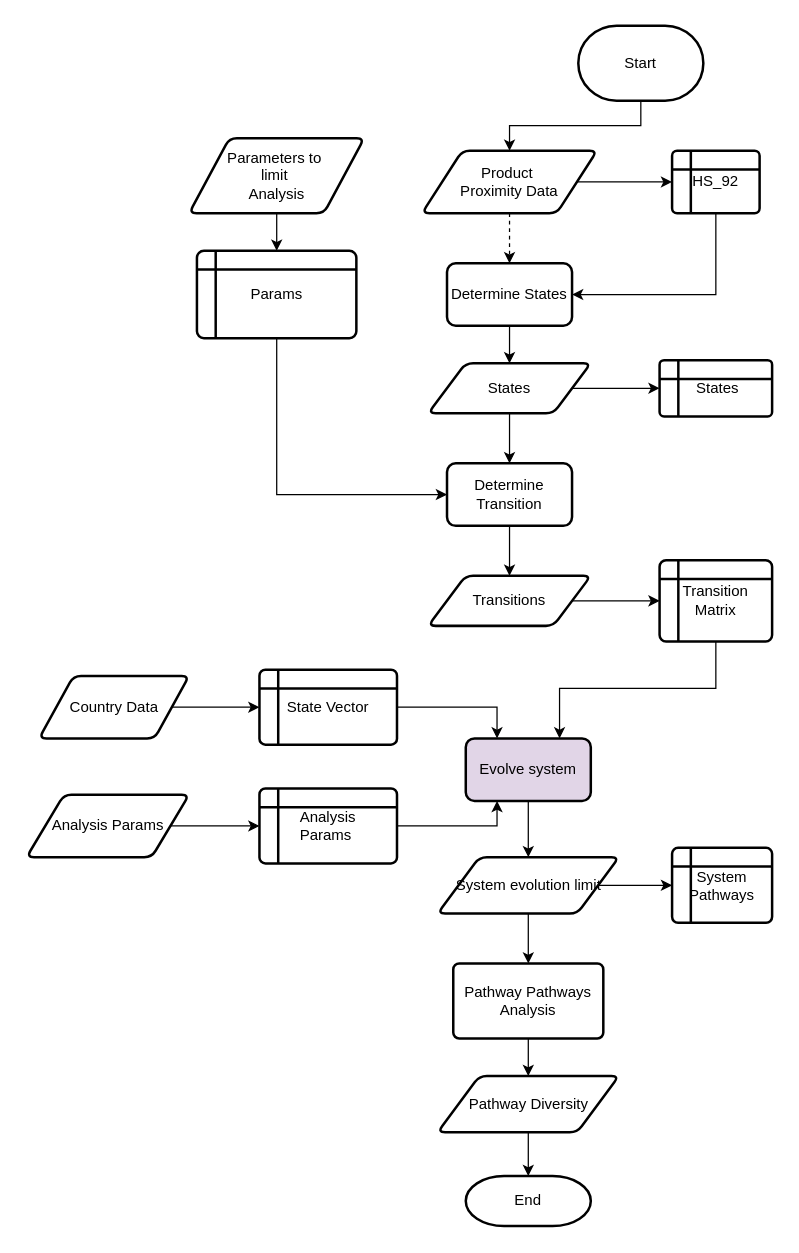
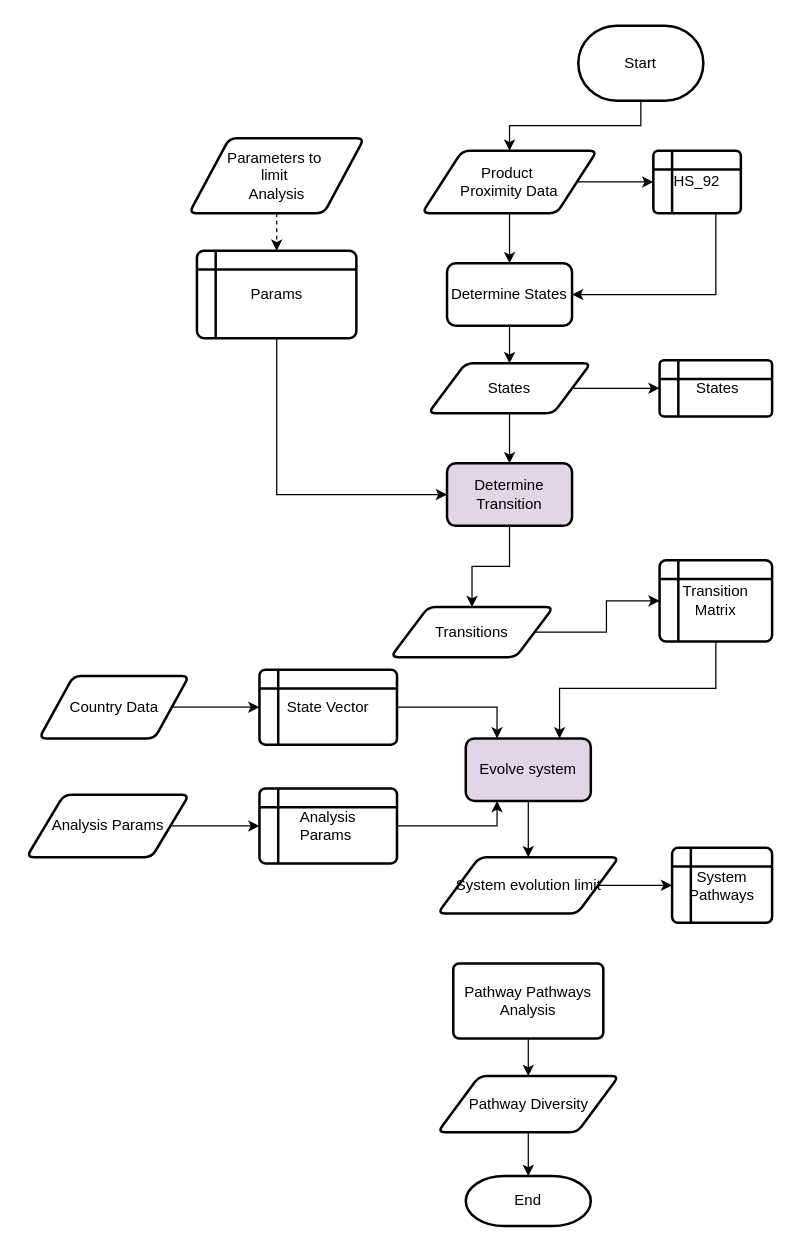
(716, 182) -> (697, 182)
(277, 228) -> (277, 228)
(509, 233) -> (509, 233)
(509, 494) -> (509, 494)
(509, 601) -> (472, 632)
(528, 934) -> none
